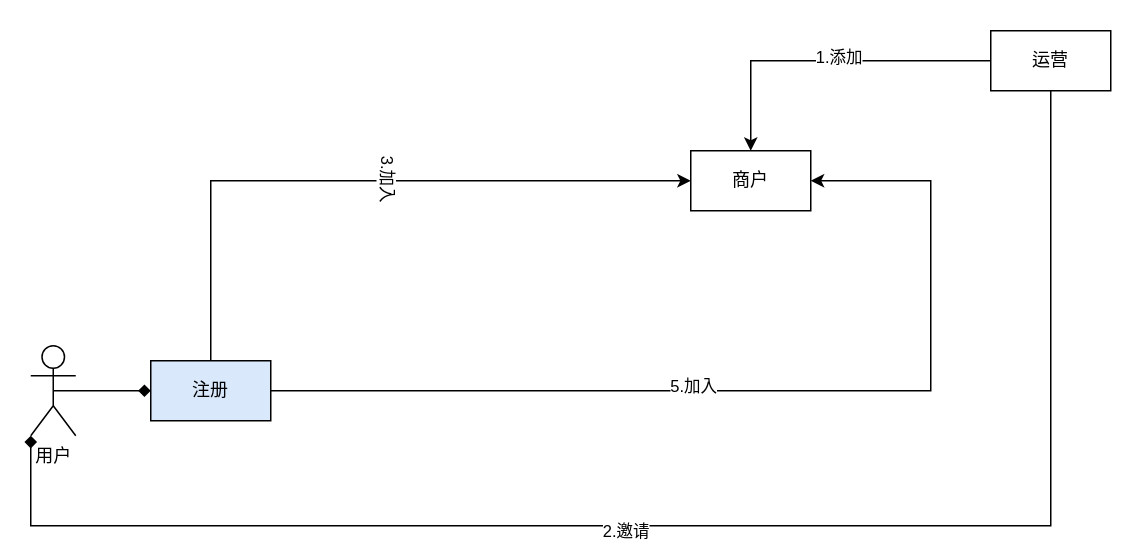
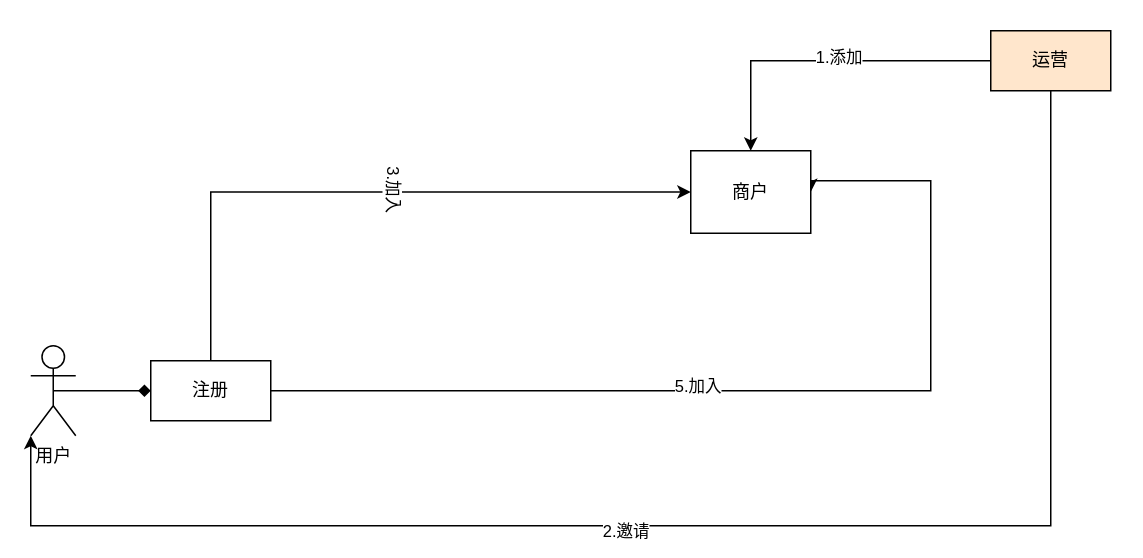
(1051, 61) -> (1051, 61)
(751, 181) -> (751, 192)
(211, 391) -> (211, 391)
(31, 448) -> (31, 447)
